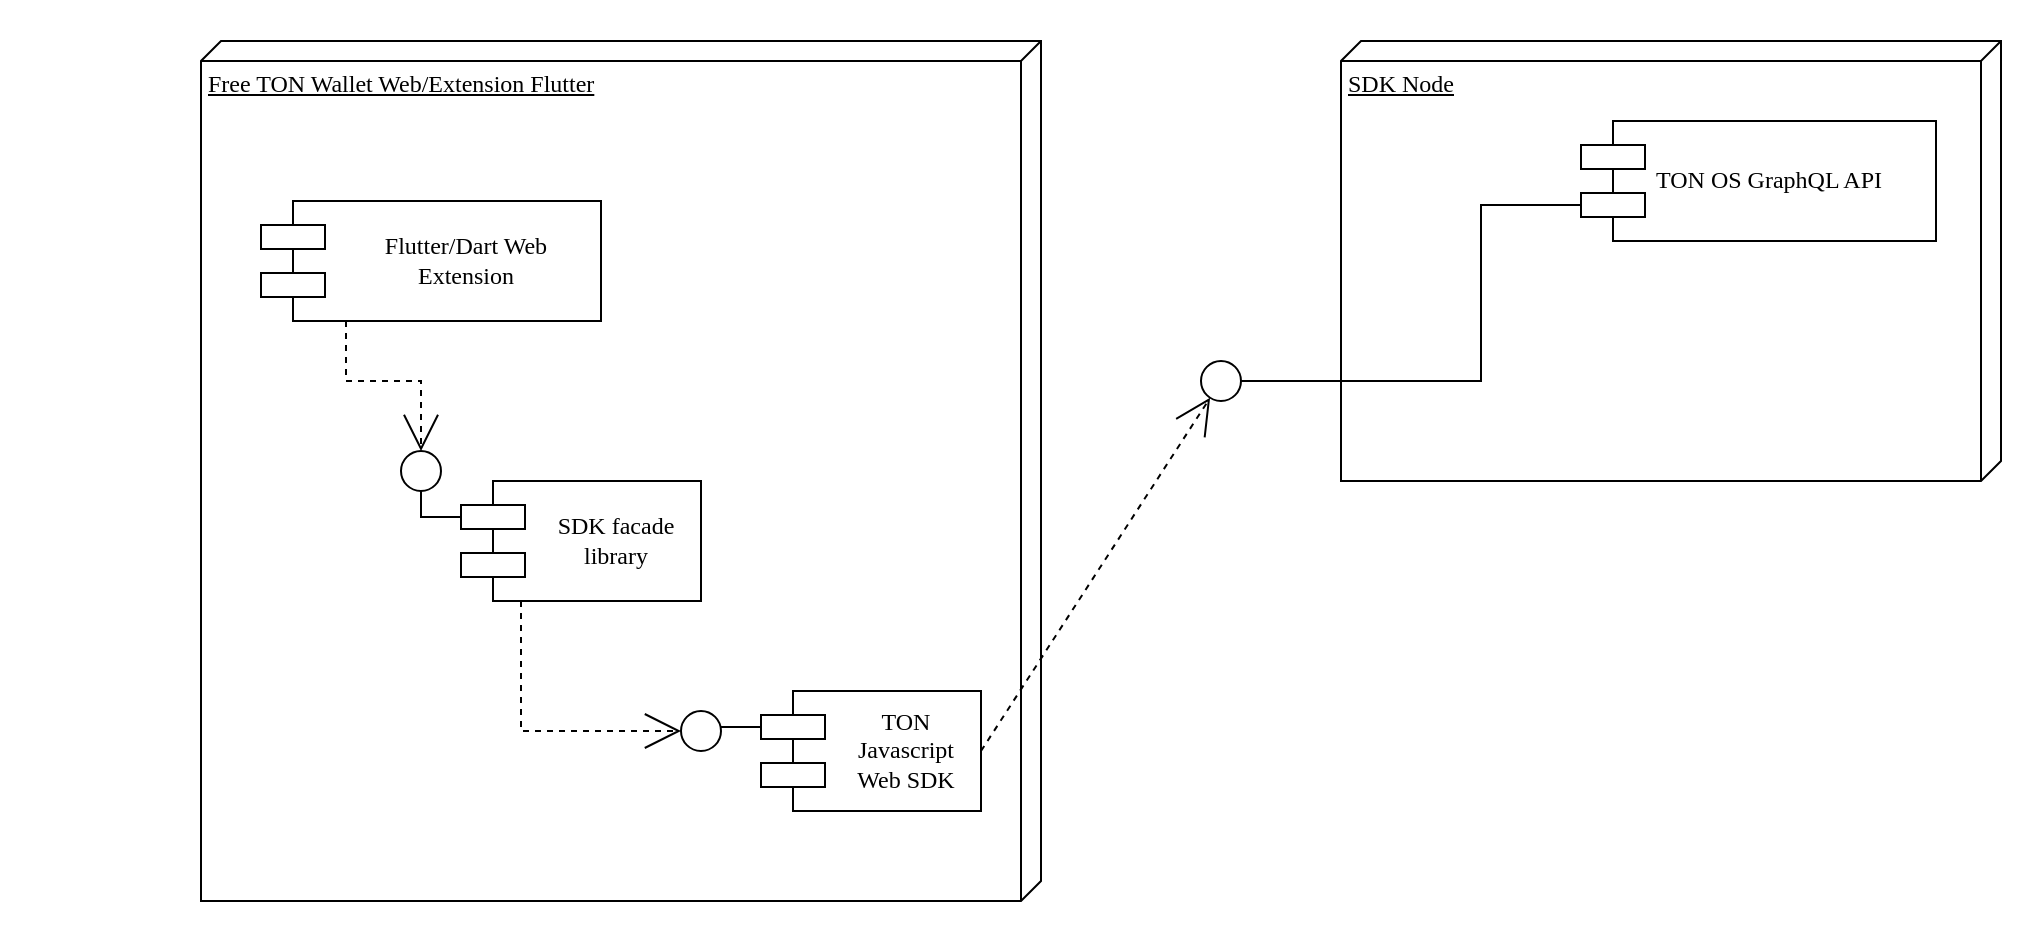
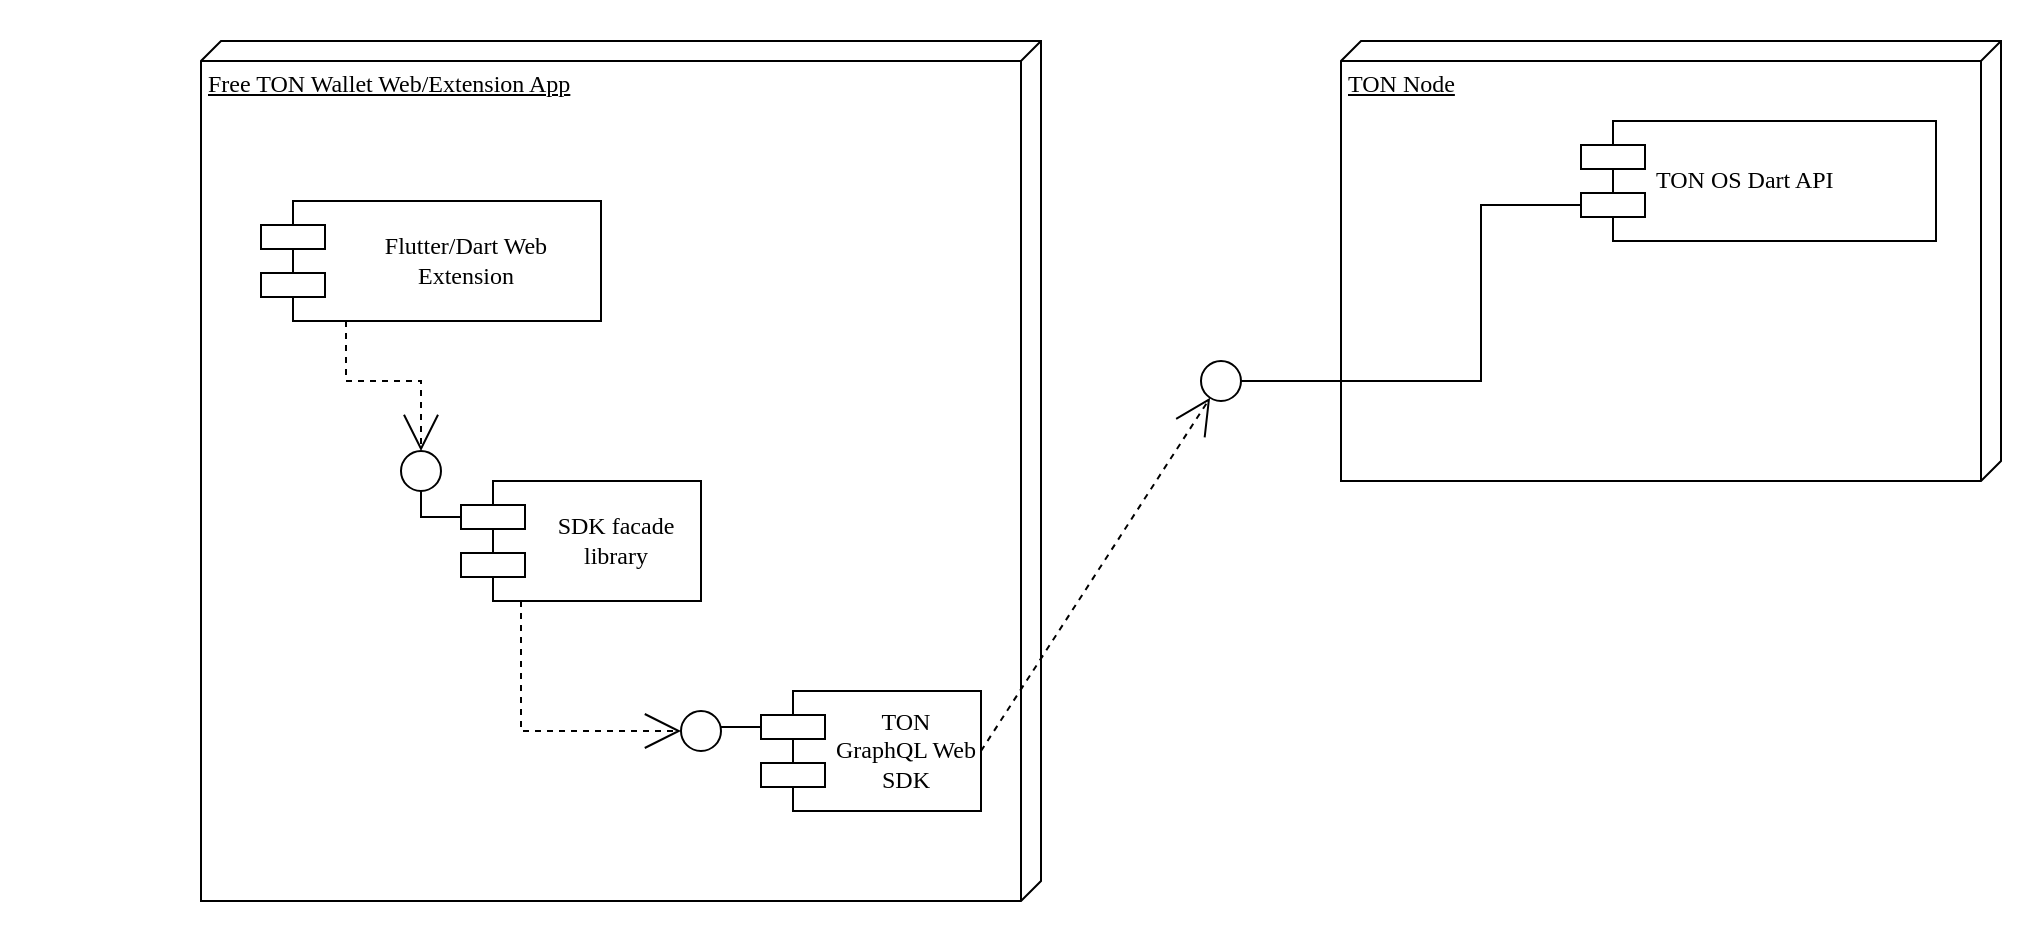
(433, 85) -> (409, 85)
(1400, 85) -> (1400, 85)
(1769, 181) -> (1748, 181)
(907, 751) -> (907, 751)
